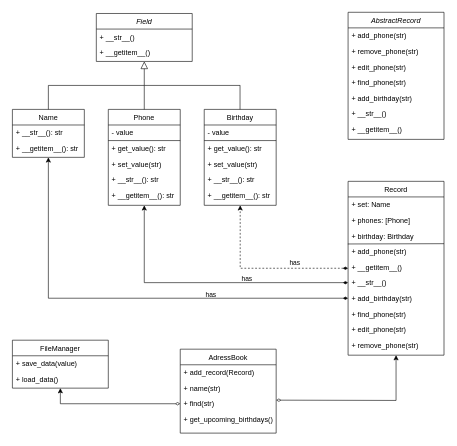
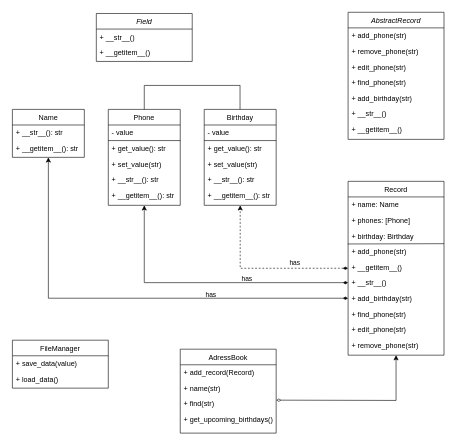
(92, 86) -> none
(371, 205) -> (373, 205)
(60, 400) -> none
